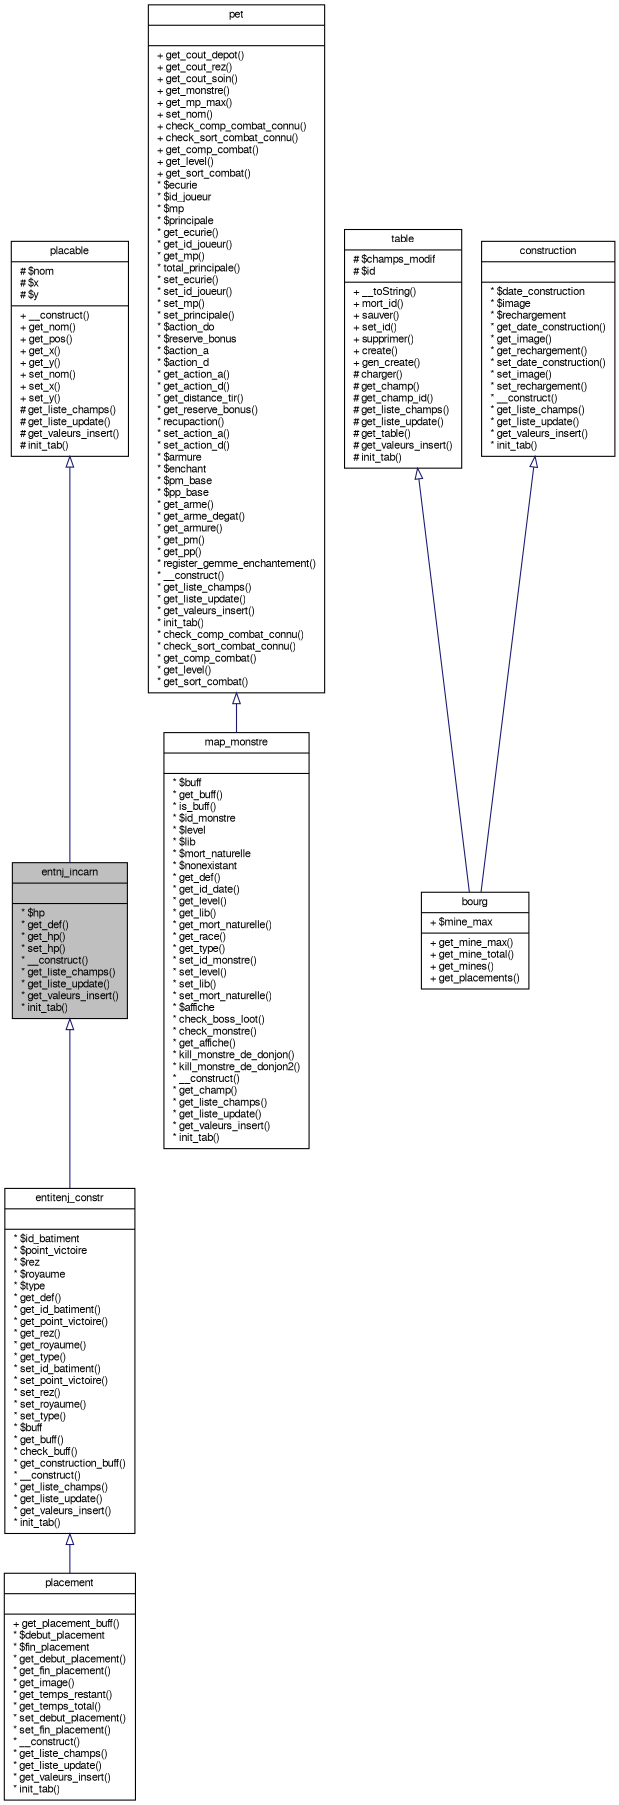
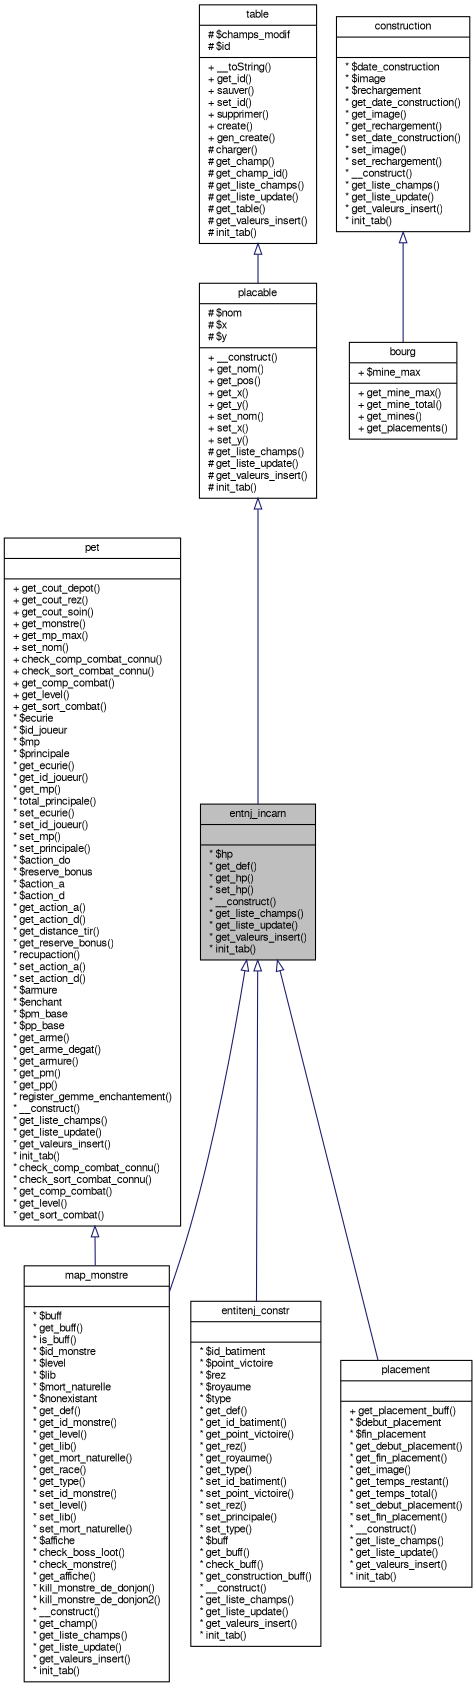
(378, 304) -> (230, 79)
(444, 686) -> (258, 269)
(206, 890) -> (75, 1423)
none -> (214, 1133)
(50, 1404) -> (239, 1517)
(70, 1559) -> (329, 1166)
